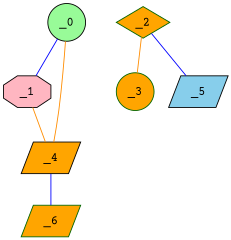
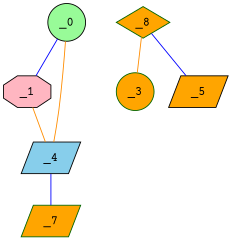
(143, 22) -> (143, 22)
(198, 92) -> (198, 92)
(51, 158) -> (51, 158)
(51, 221) -> (51, 221)
